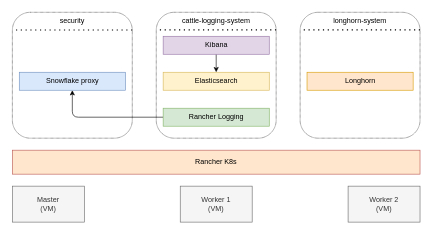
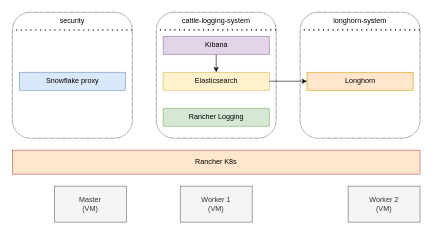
none -> (301, 81)
(72, 112) -> none
(48, 204) -> (90, 204)
